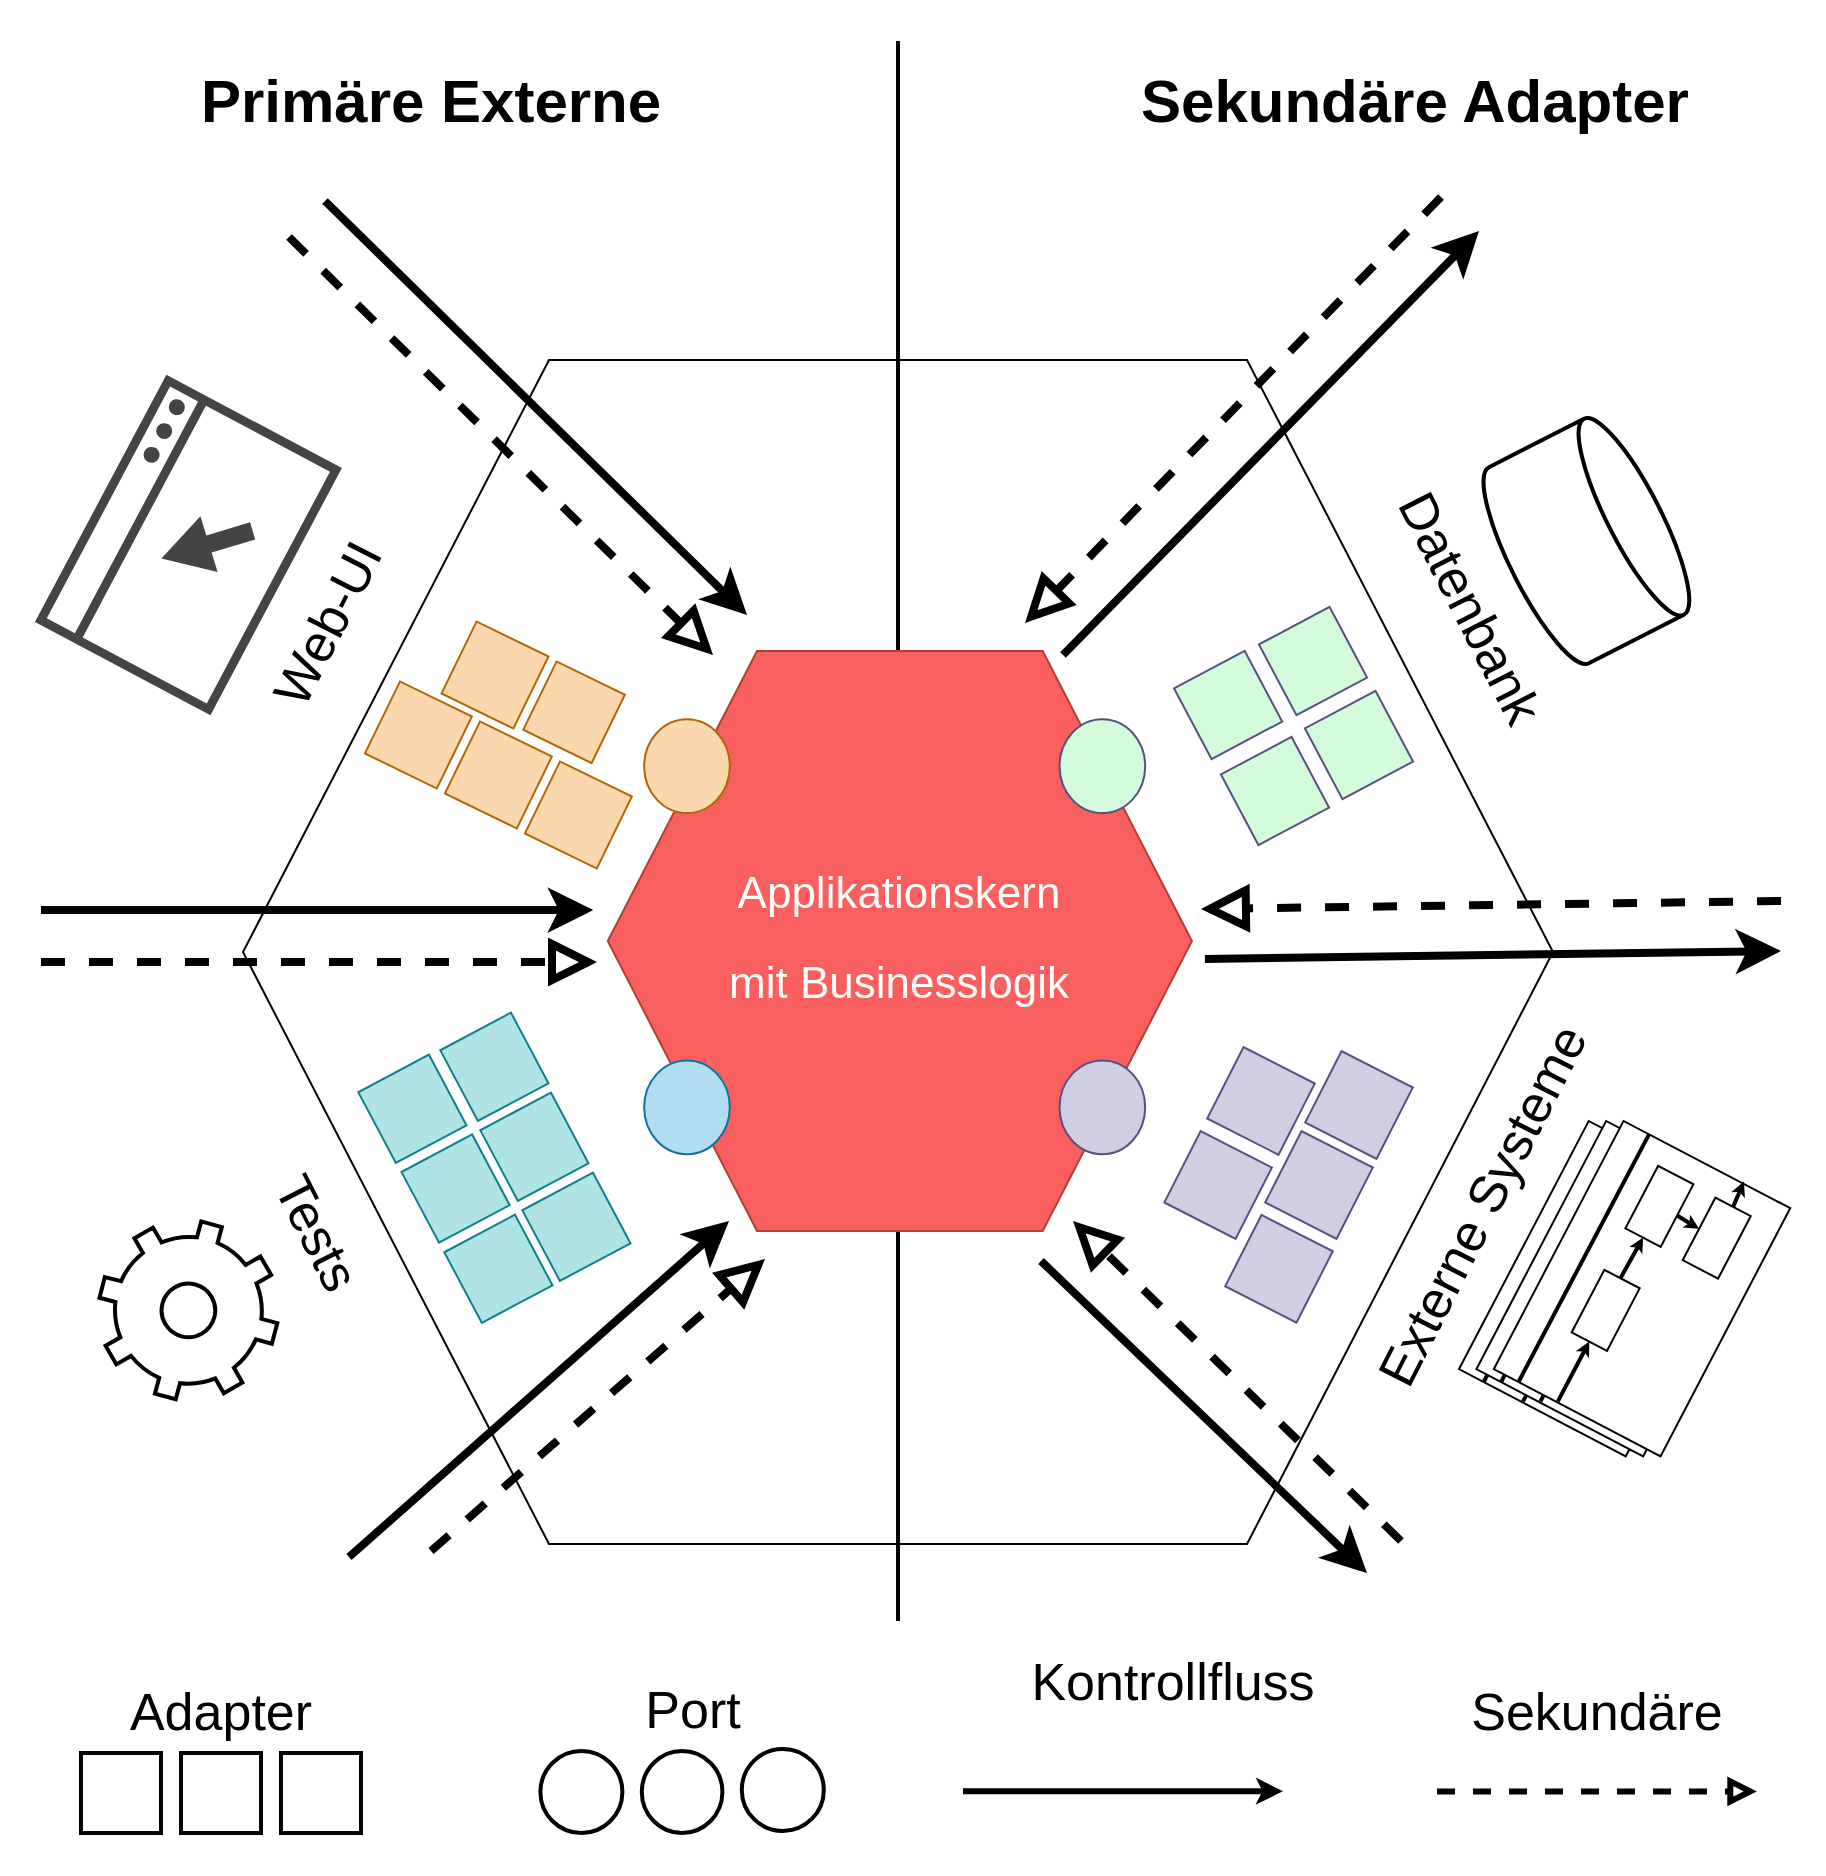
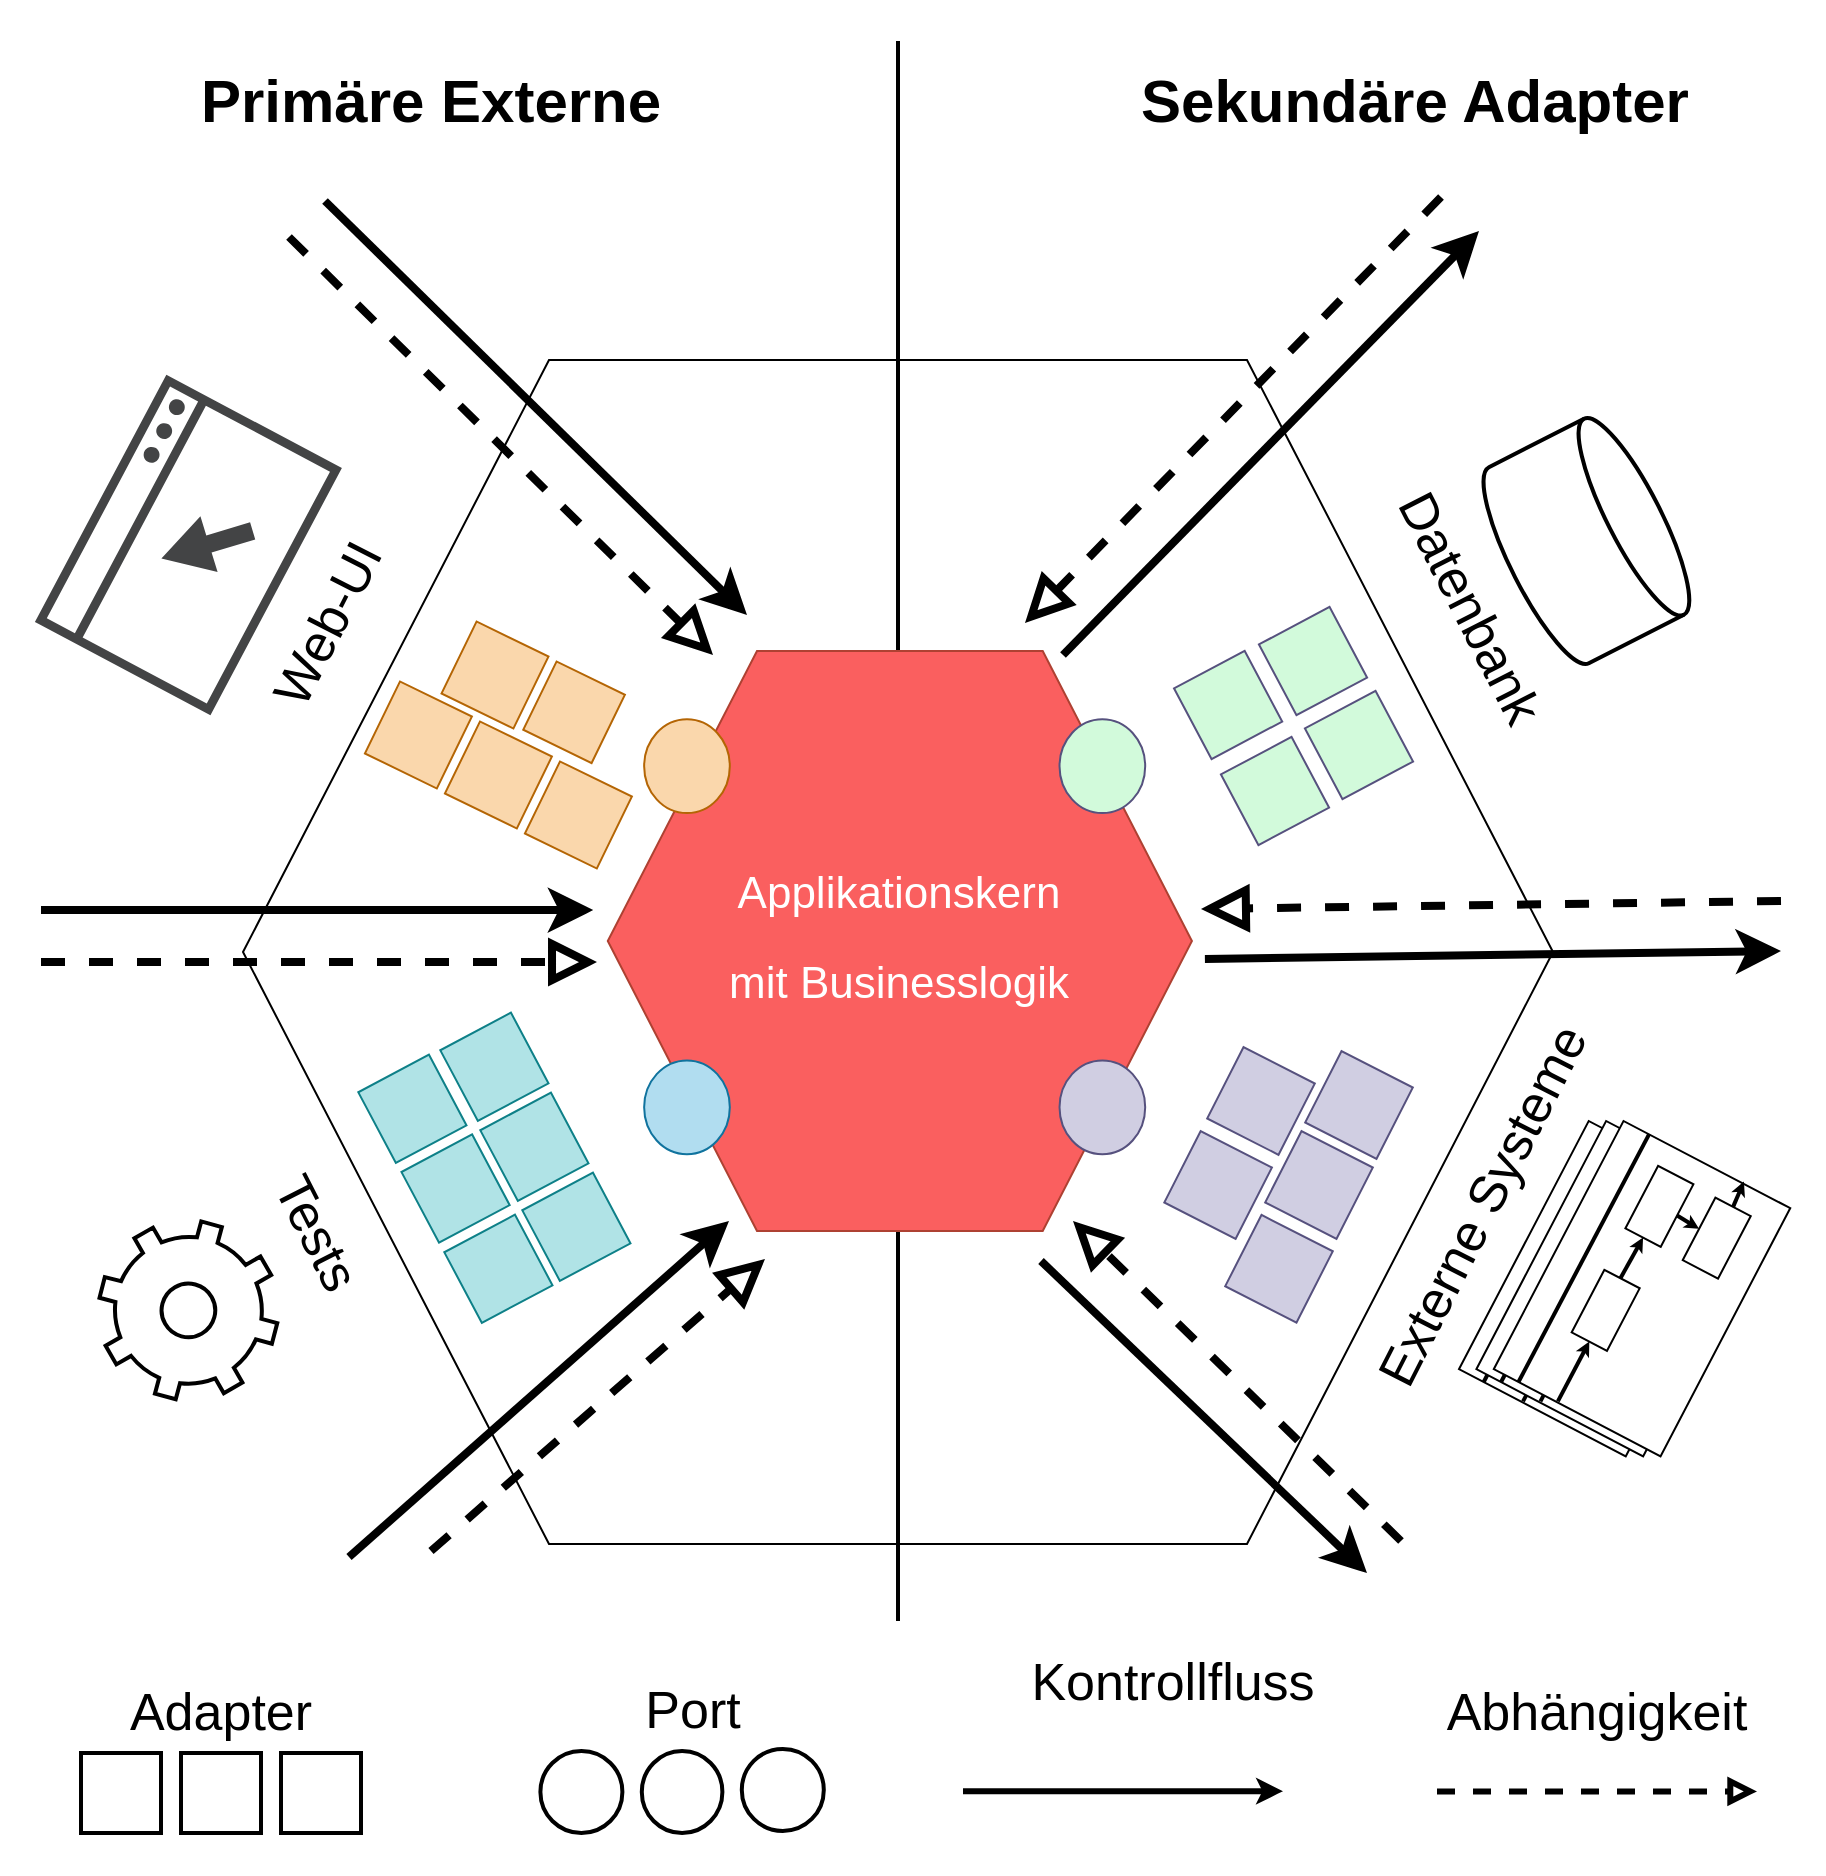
(1598, 1713) -> (1598, 1713)
